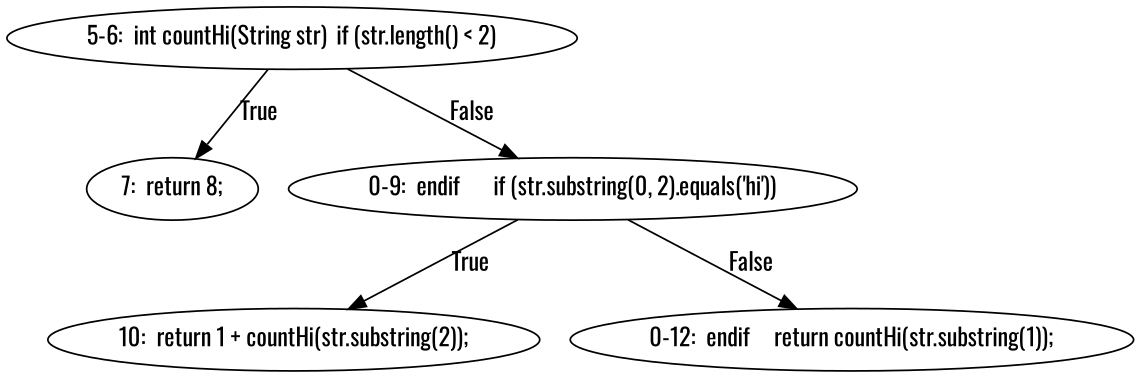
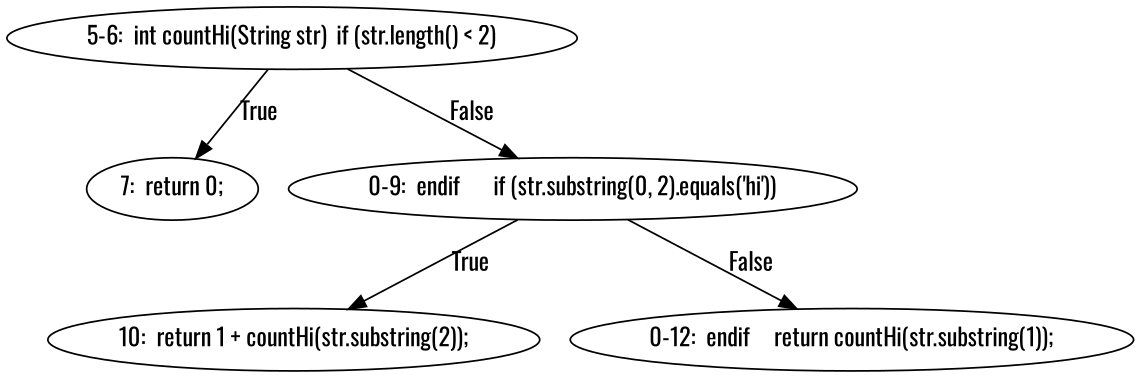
(172, 189) -> (172, 189)
